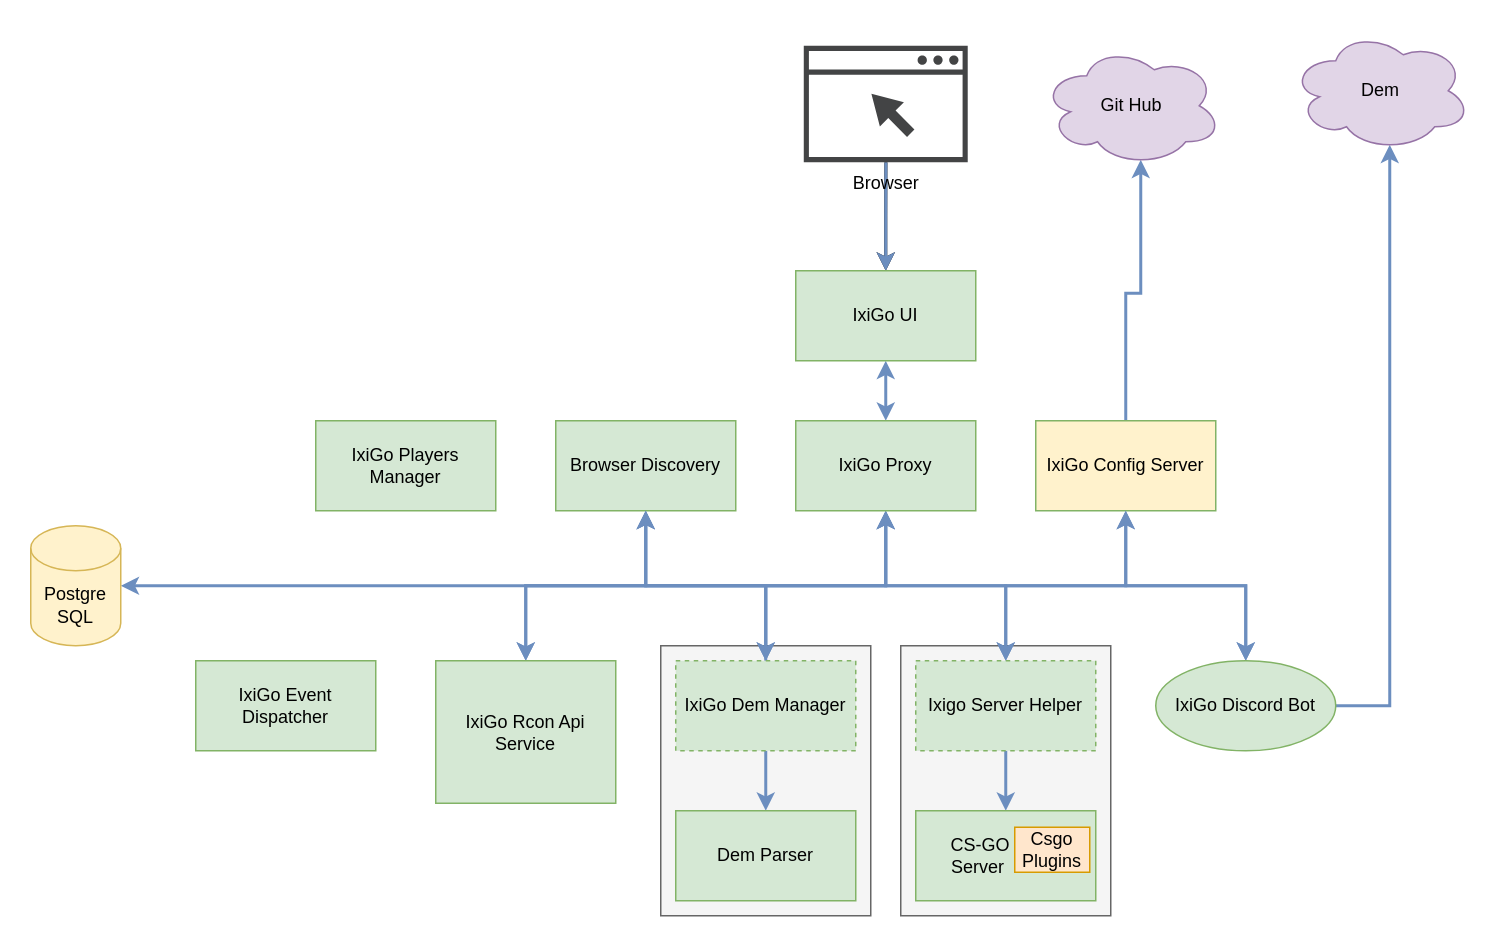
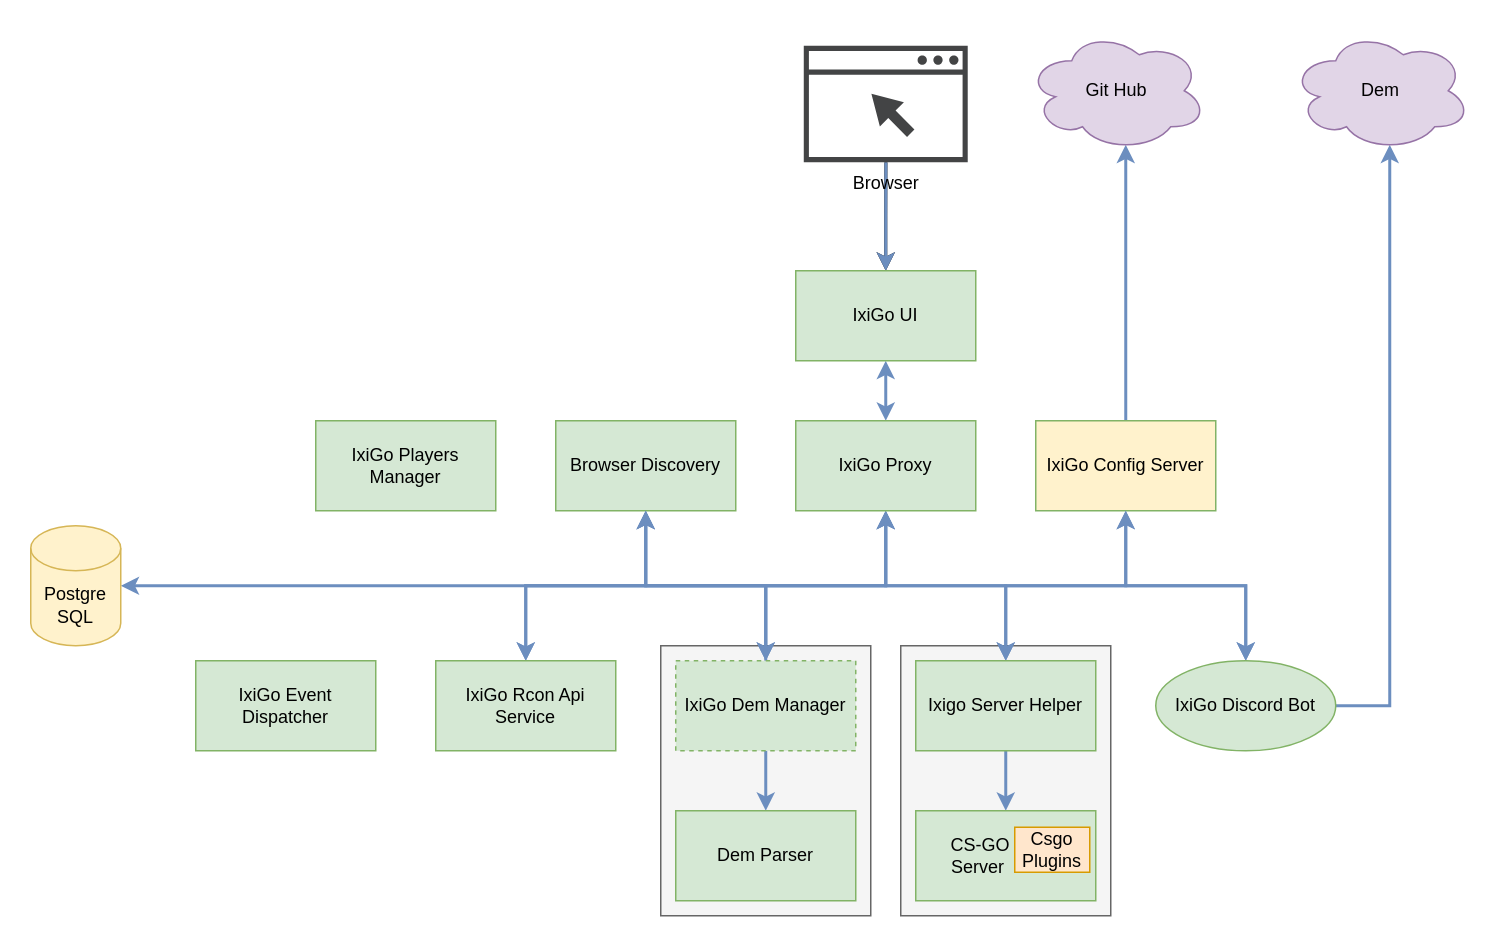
(1132, 106) -> (1117, 91)
(1006, 706) -> (1006, 706)
(526, 732) -> (526, 706)
